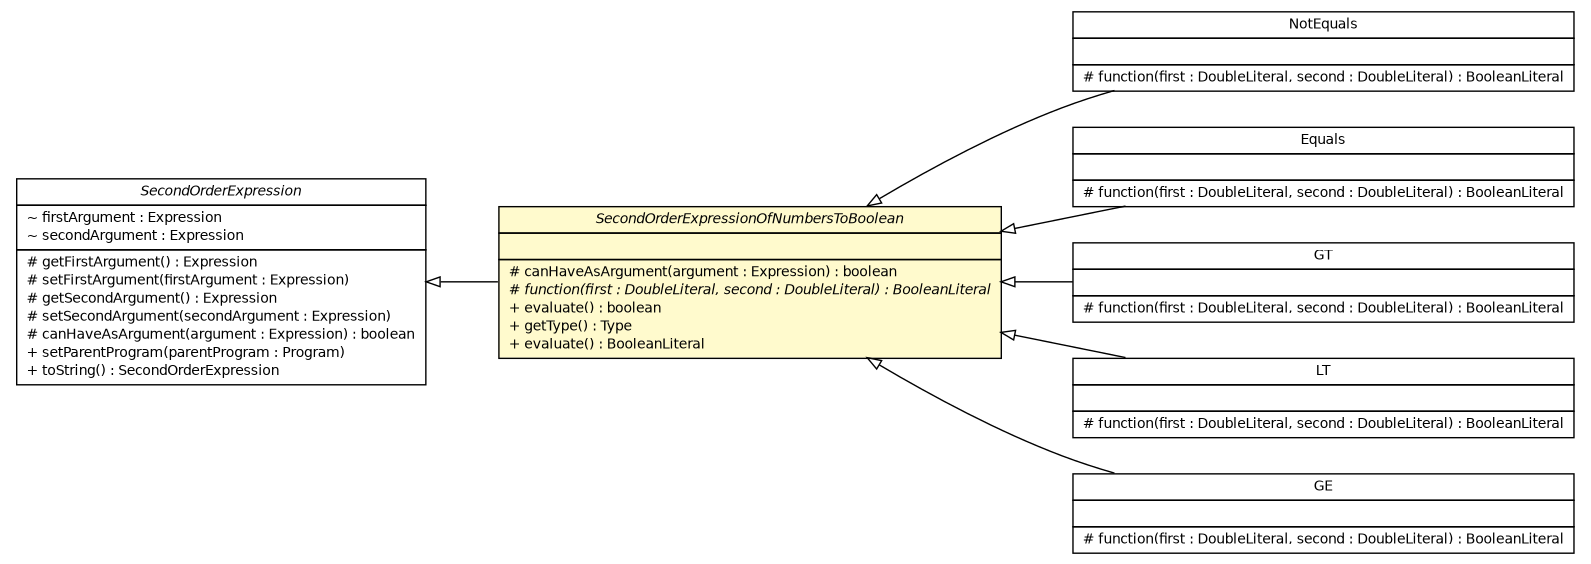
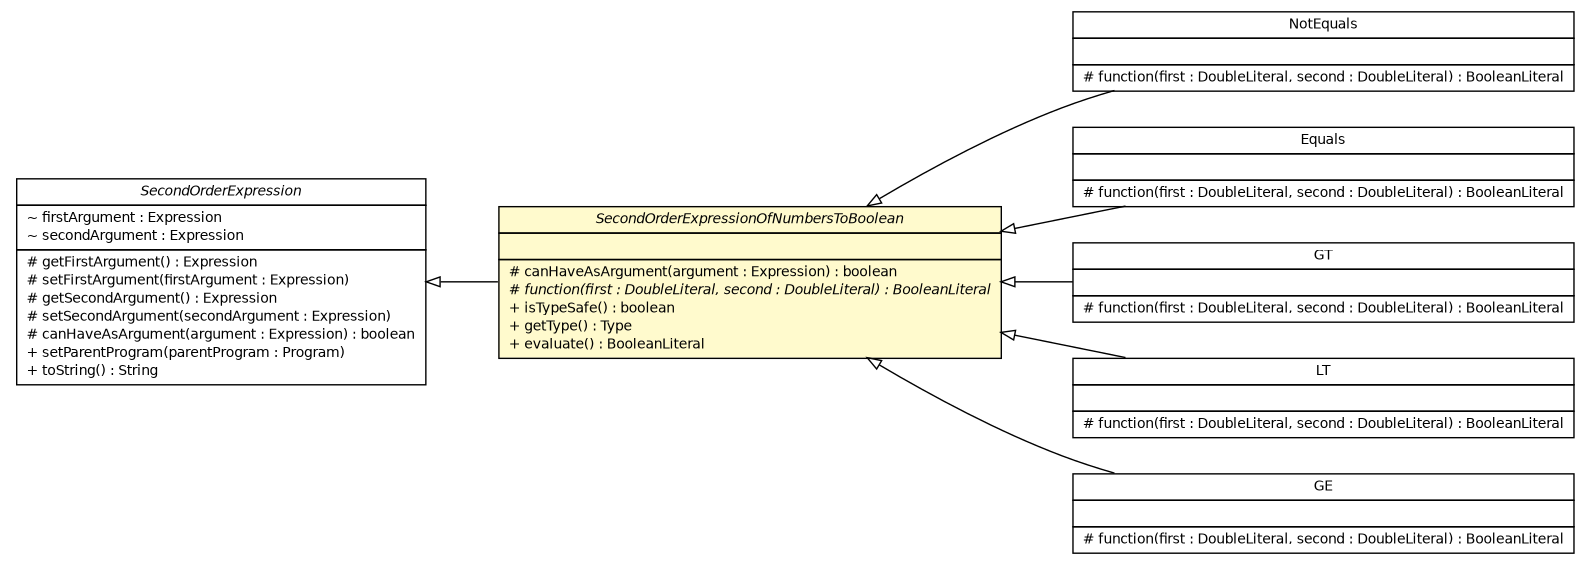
(585, 308) -> (592, 308)
(153, 371) -> (93, 371)
